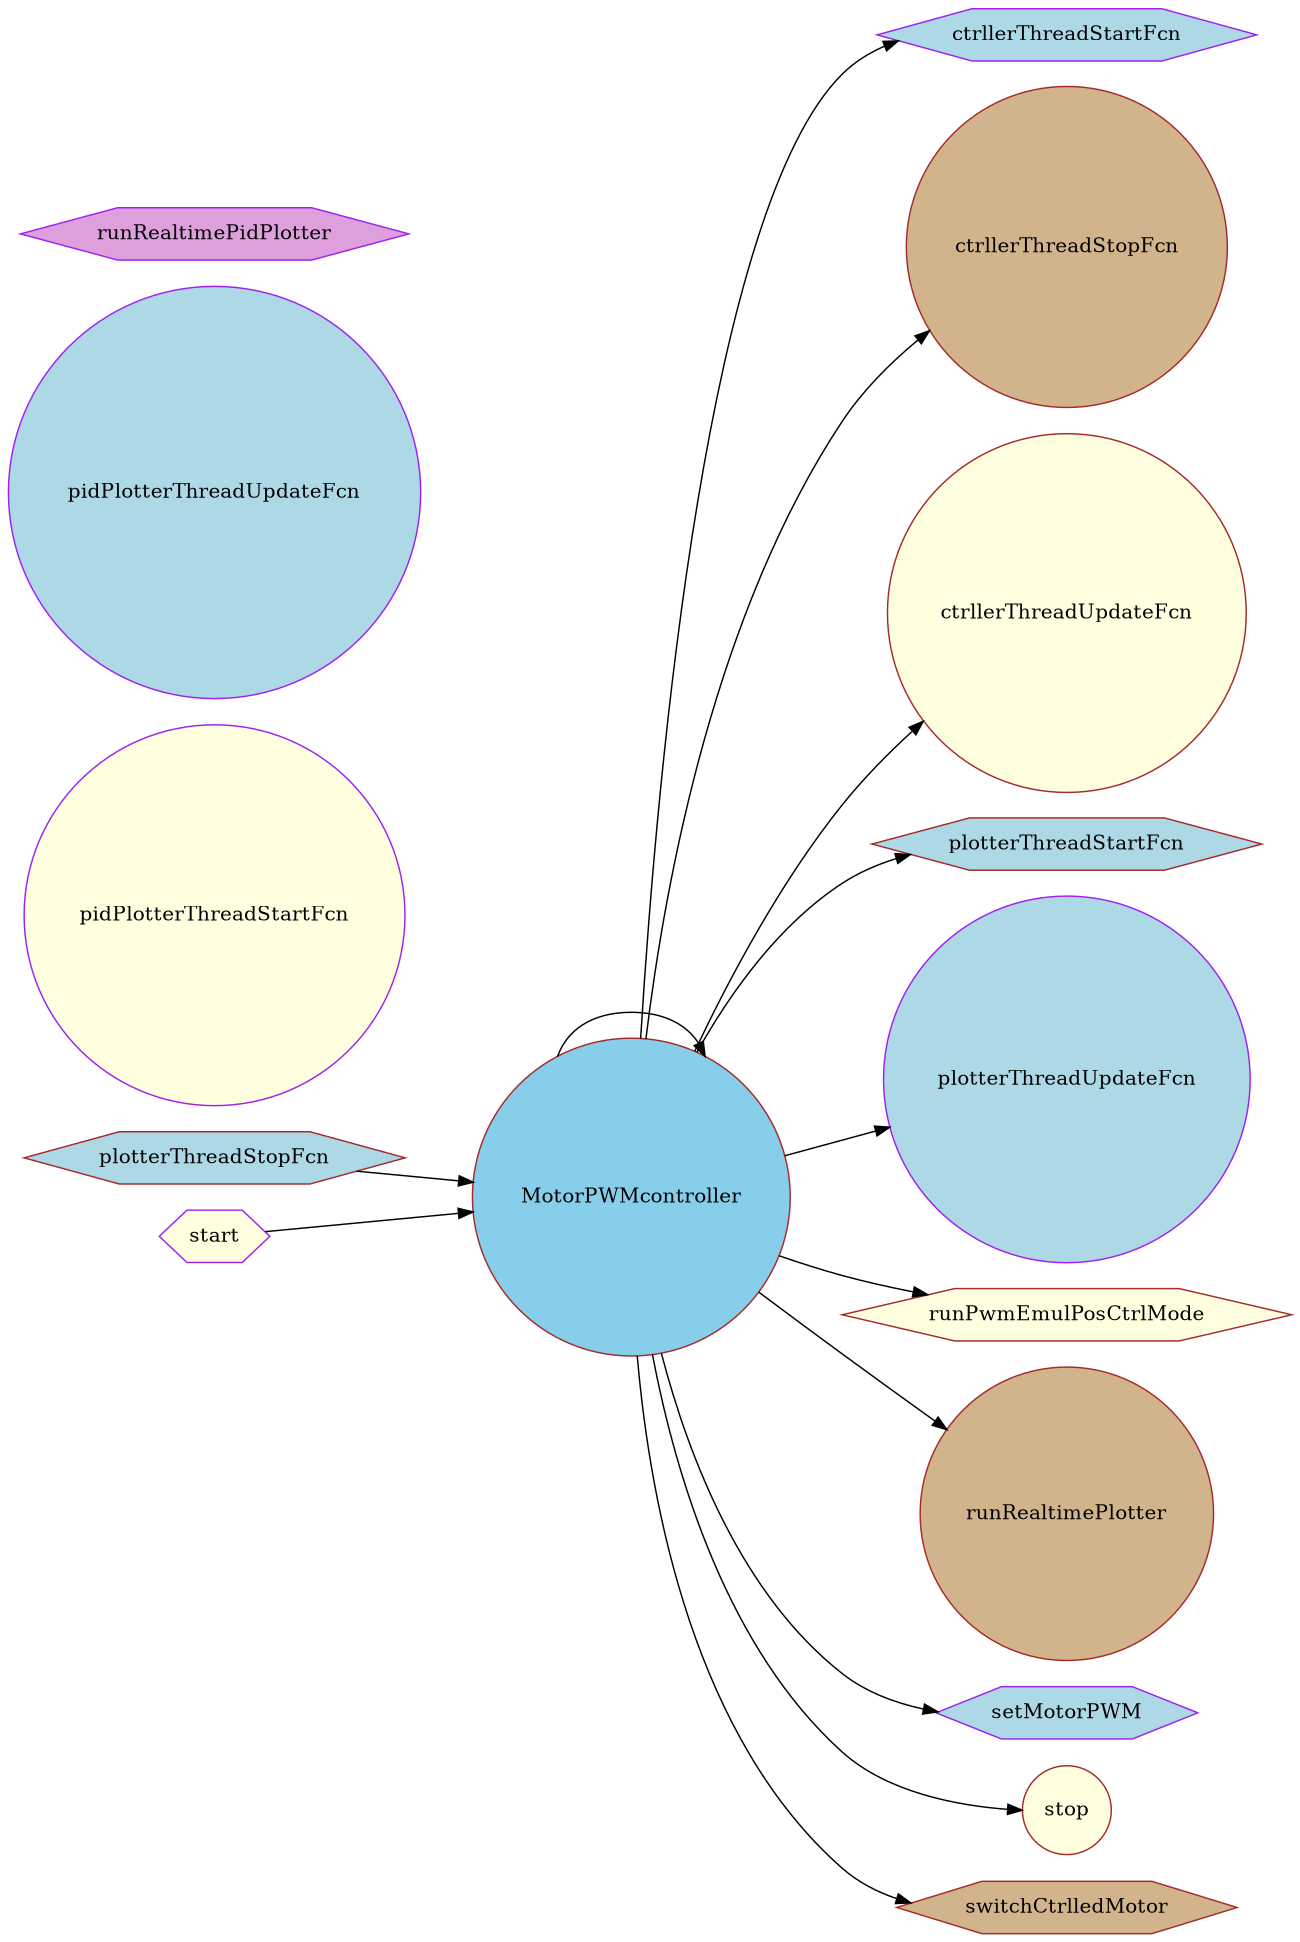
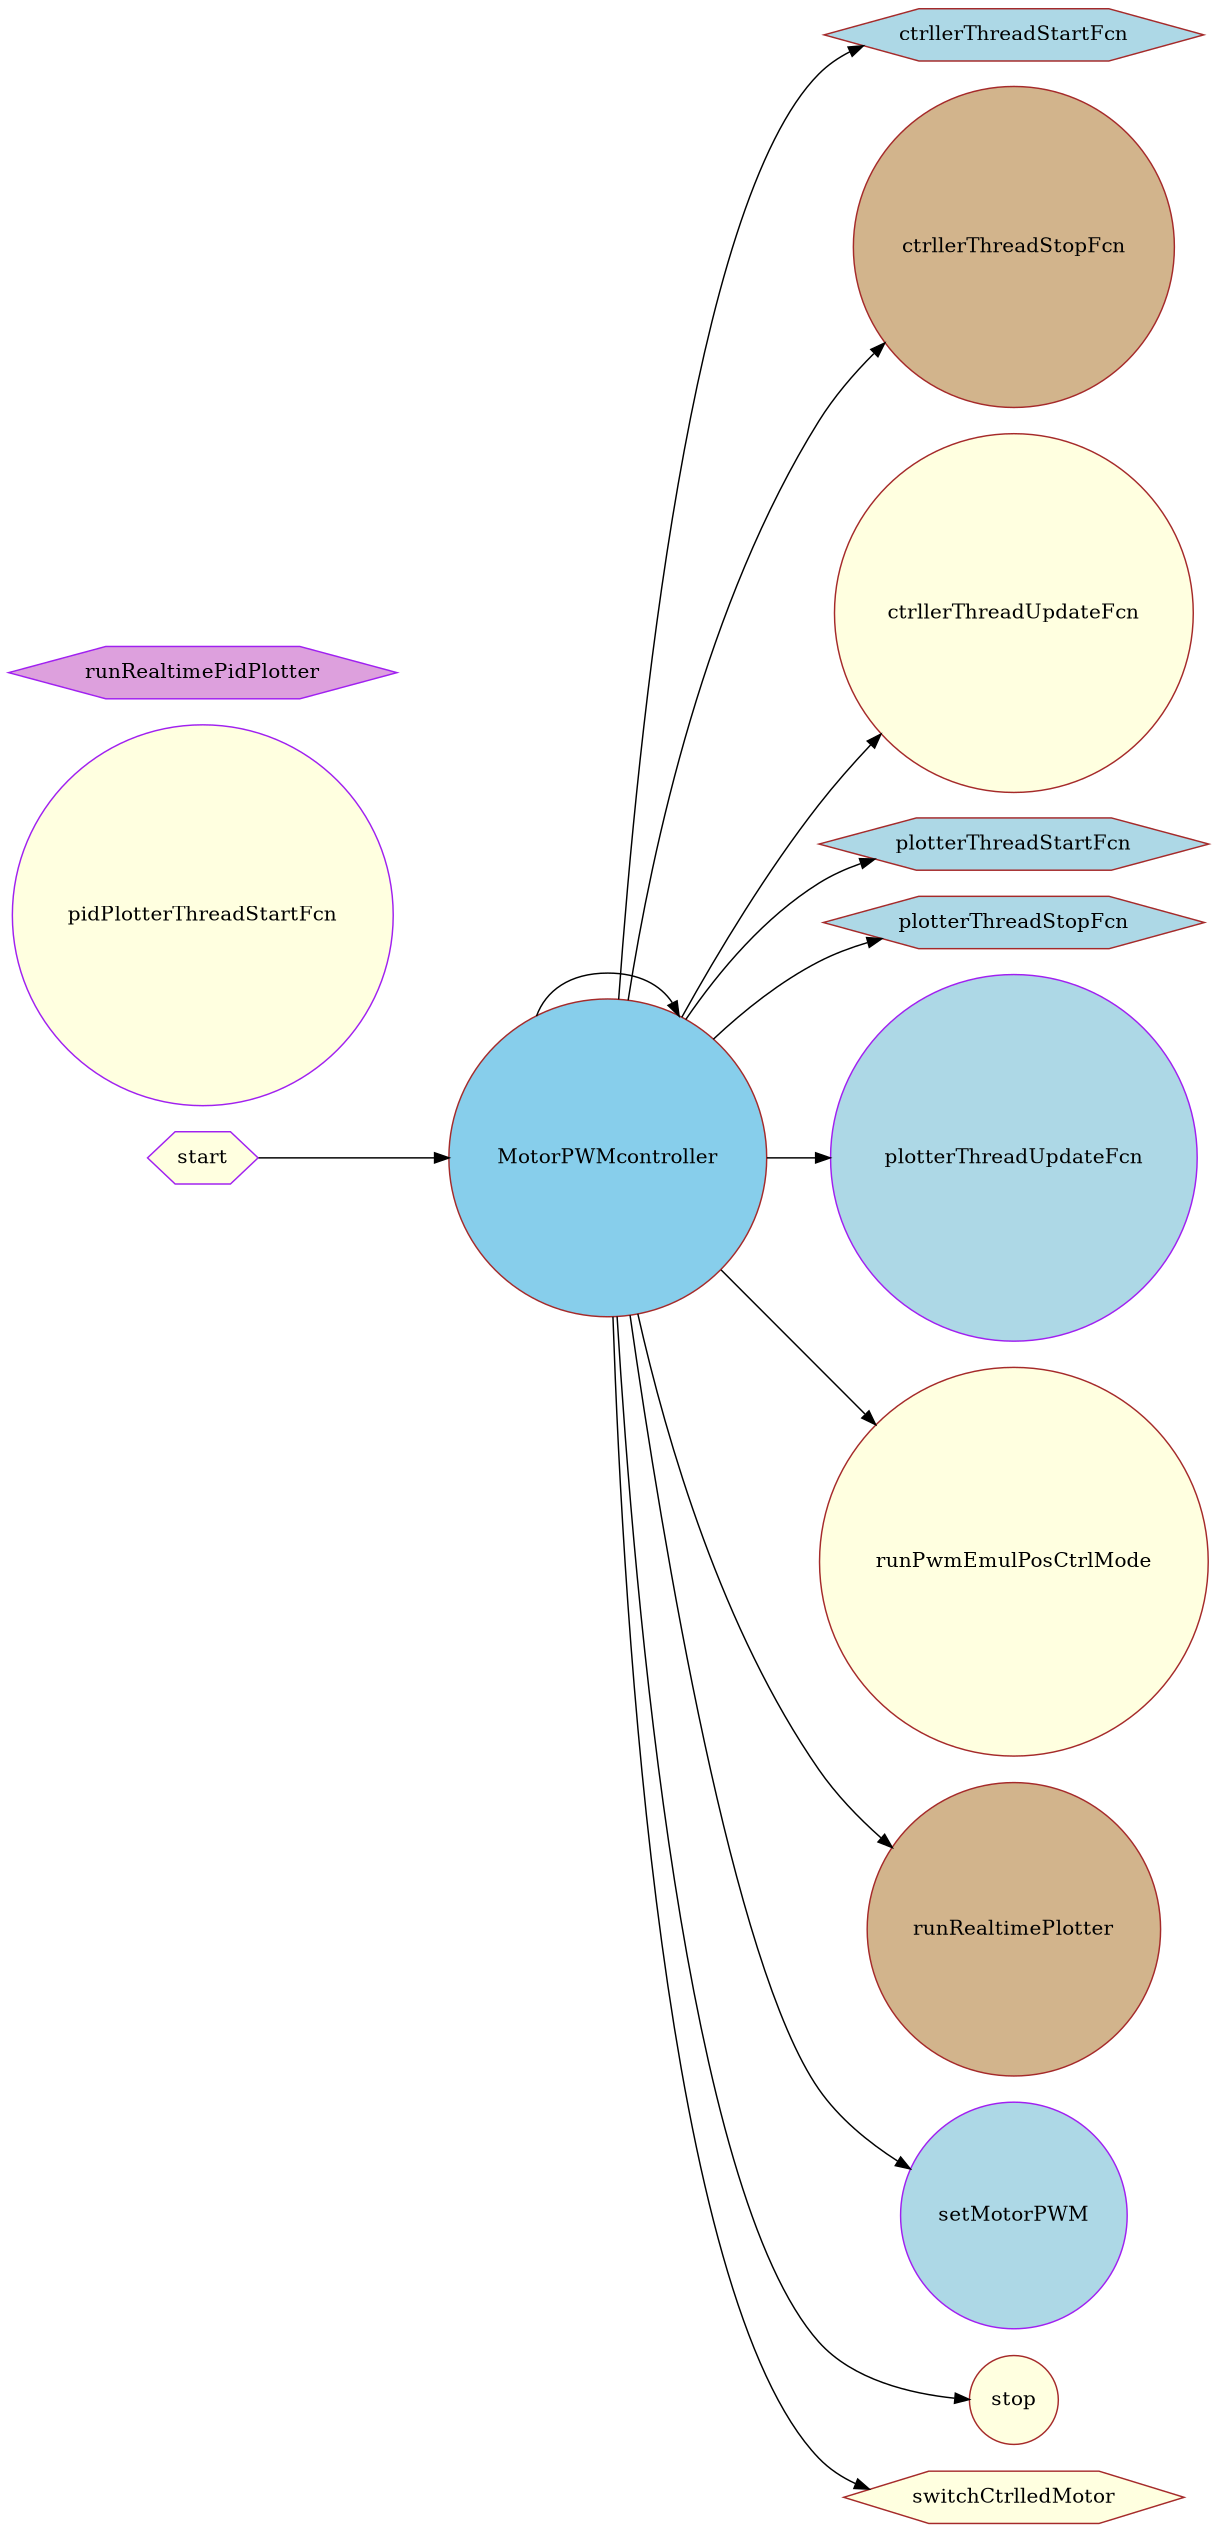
(1067, 35) -> (1014, 35)
(215, 492) -> none
(408, 1176) -> (785, 982)
(1067, 1315) -> (1014, 1562)
(1067, 1713) -> (1014, 2215)
(1067, 1907) -> (1014, 2497)
